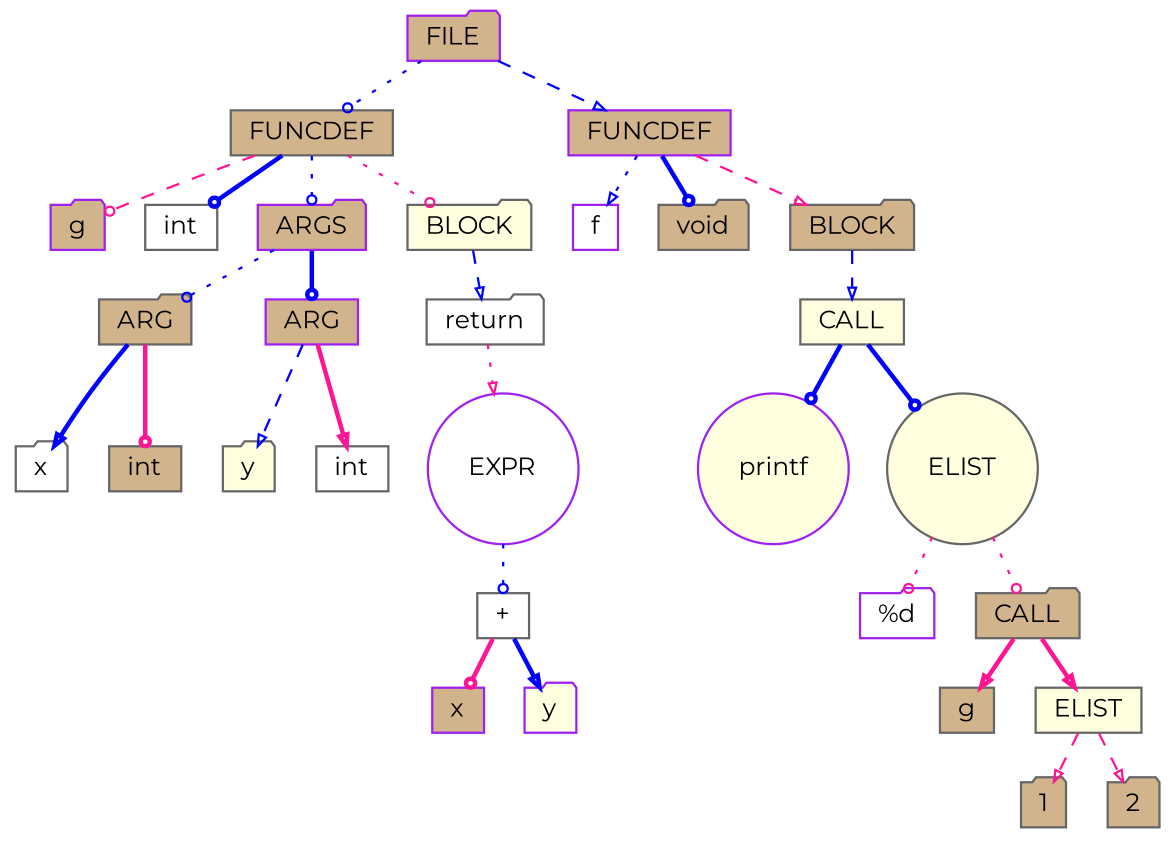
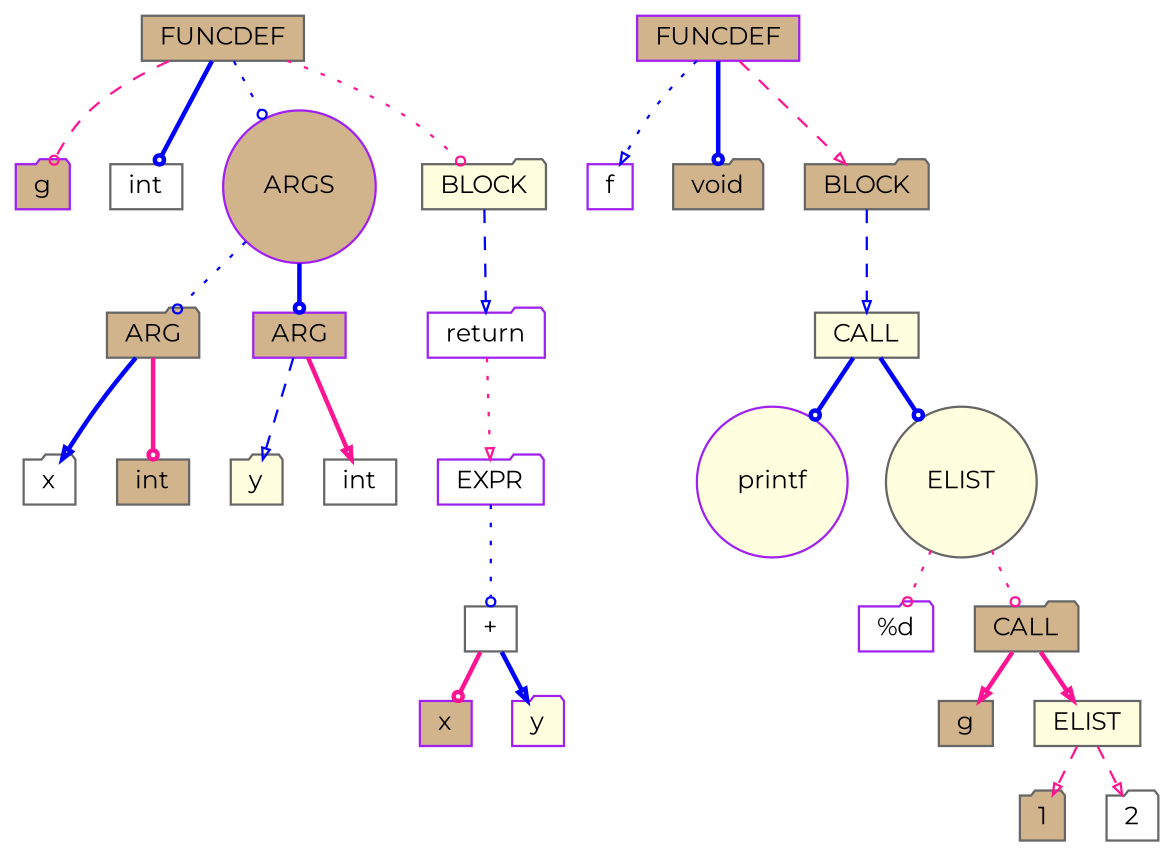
(454, 38) -> none
(312, 227) -> (299, 187)
(485, 322) -> (486, 335)
(503, 469) -> (491, 482)
(1134, 805) -> (1132, 818)
